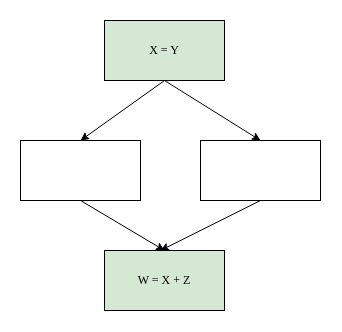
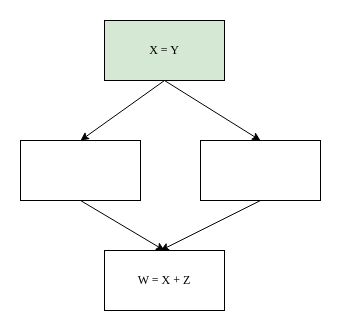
(165, 281) -> (165, 281)
